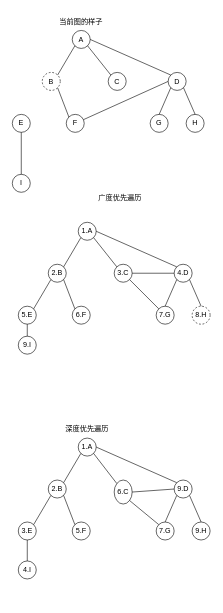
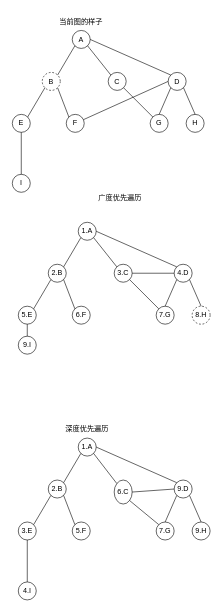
none -> (36, 103)
none -> (139, 103)
(27, 570) -> (27, 591)
